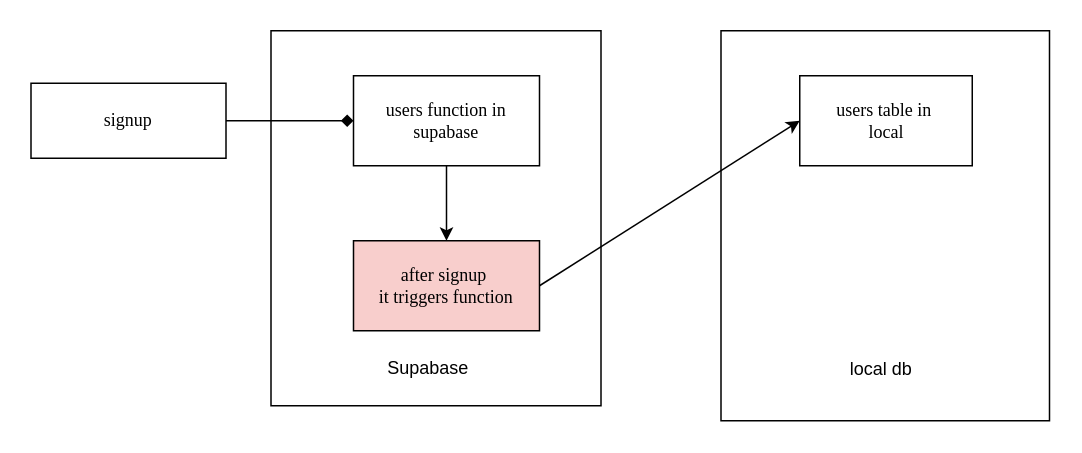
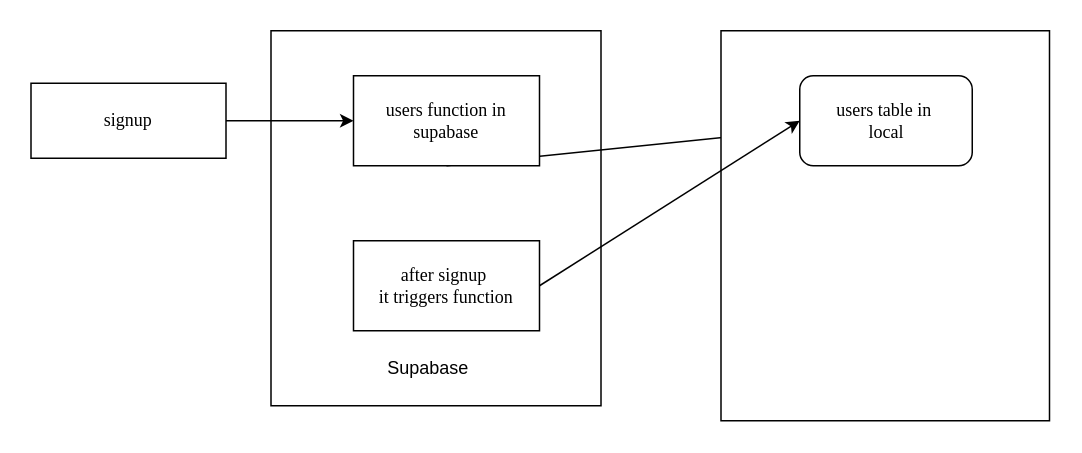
(341, 121) -> (342, 121)
(886, 121) -> (886, 121)
(446, 198) -> (630, 147)
(446, 286) -> (446, 286)
(881, 370) -> none
